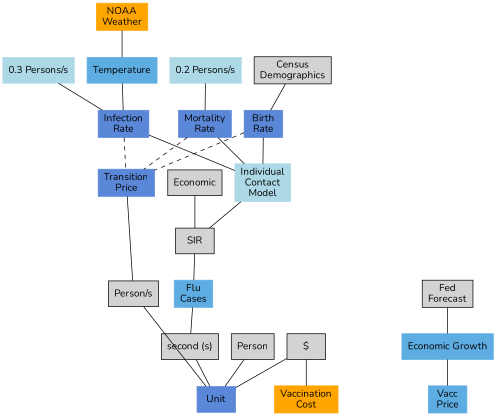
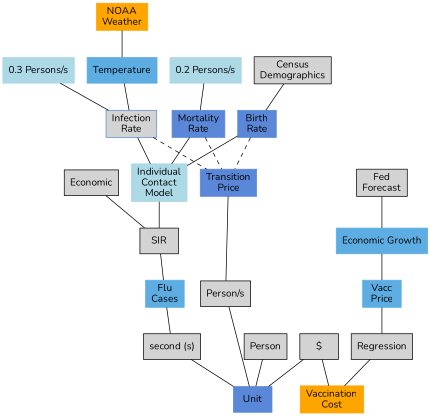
(124, 124) -> (131, 124)
none -> (382, 347)
